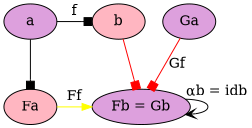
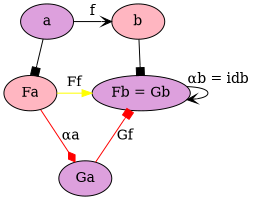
(69, 22) -> (88, 22)
(129, 59) -> (140, 53)
none -> (55, 131)
